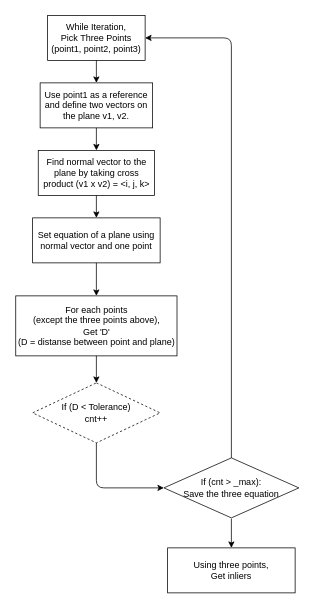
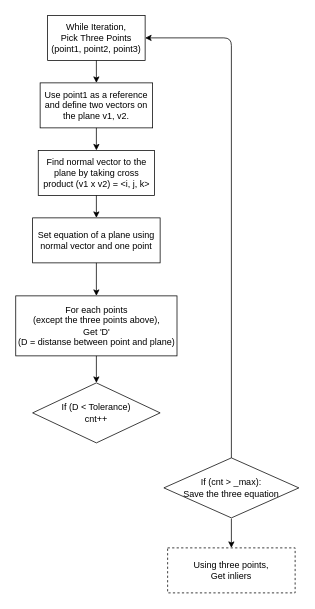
(96, 413) -> (96, 413)
(96, 466) -> none
(231, 570) -> (231, 570)
